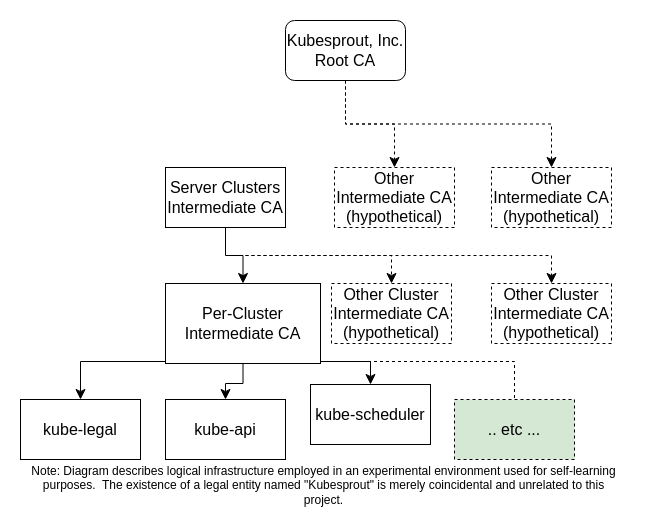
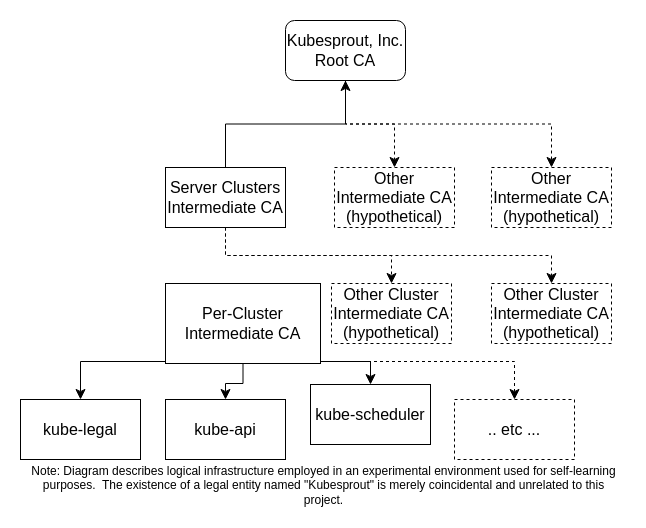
(243, 266) -> (263, 124)
(515, 394) -> (515, 390)
(515, 430) -> (515, 430)
